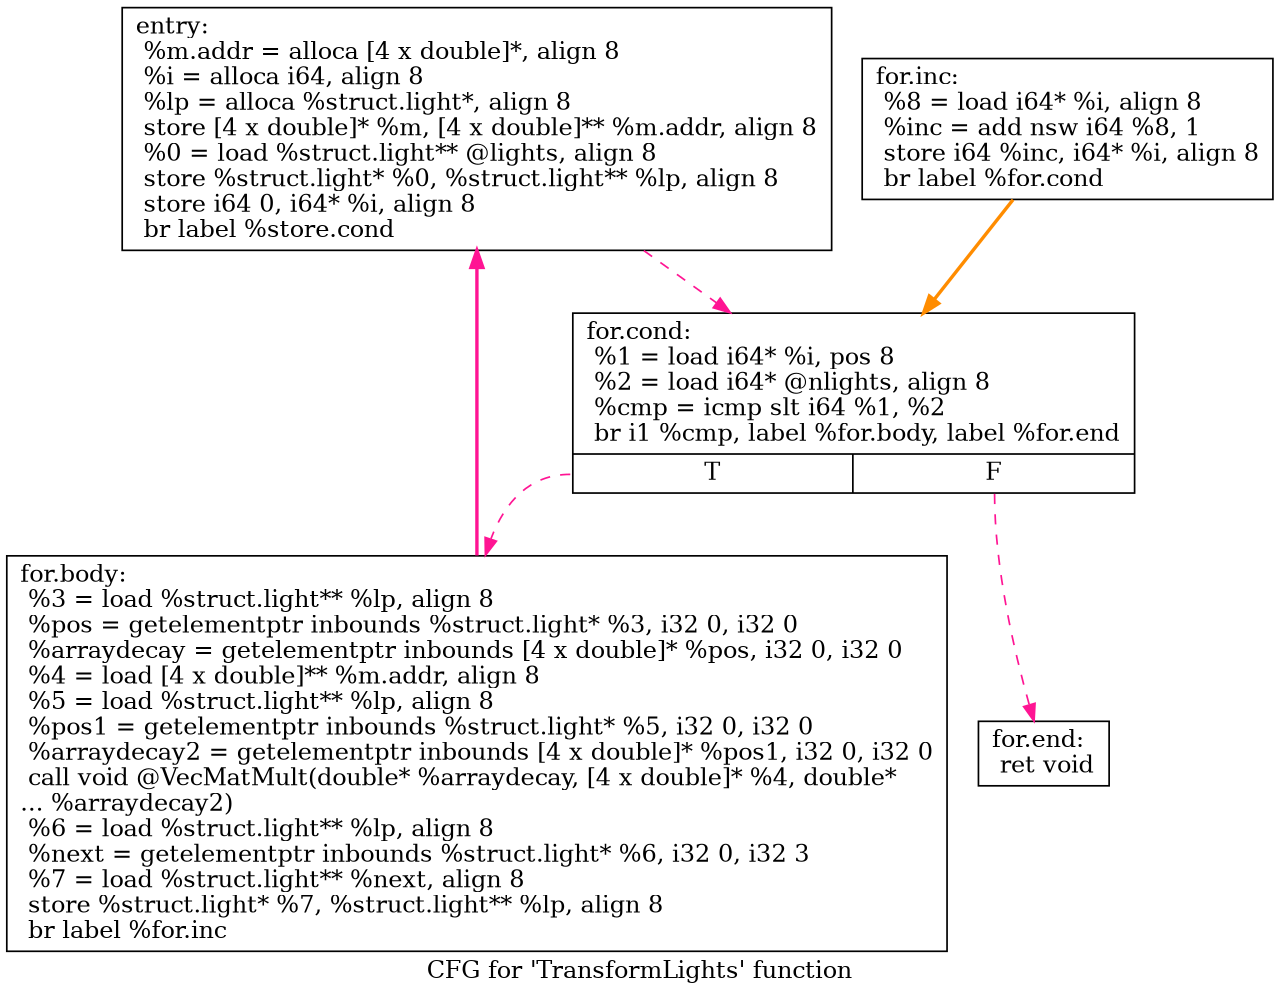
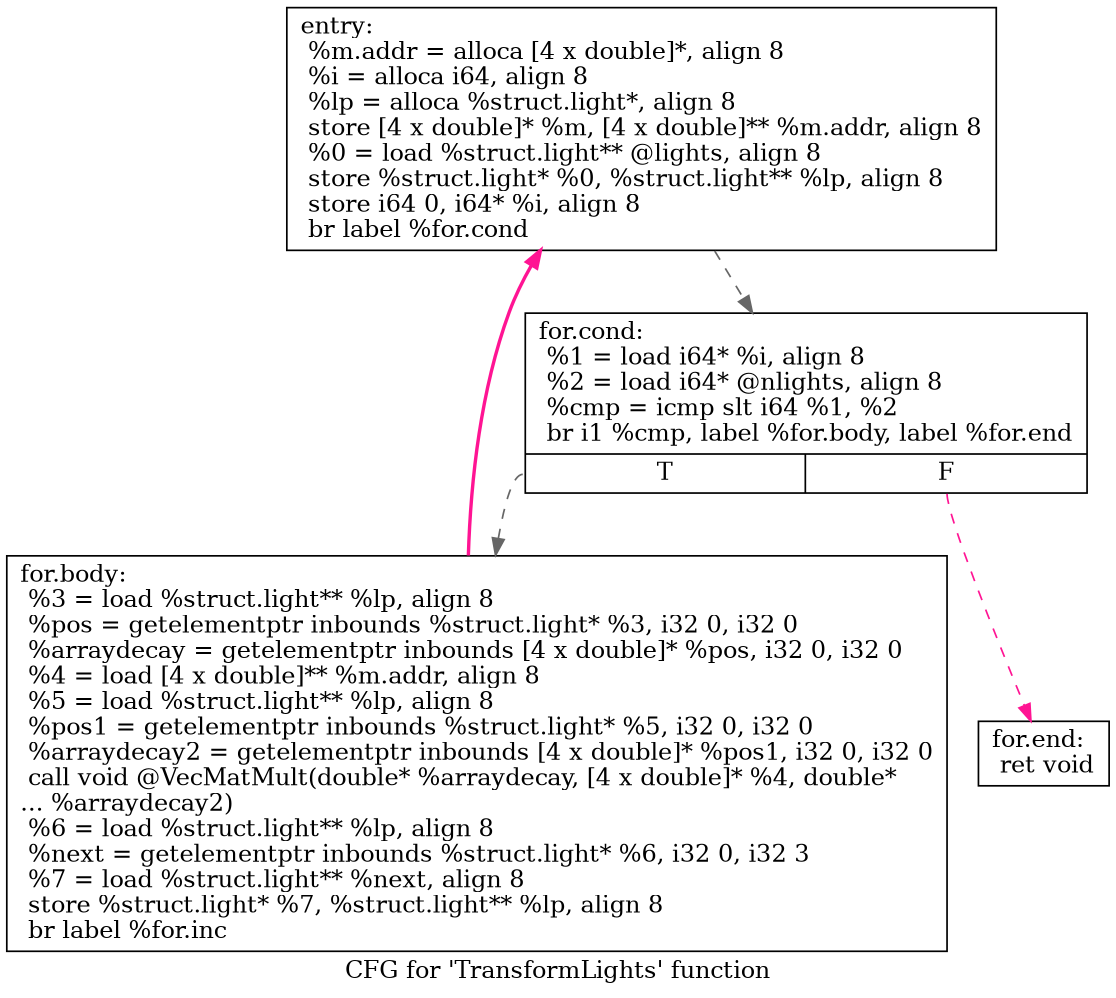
(1068, 129) -> none
(266, 230) -> (415, 230)
(680, 277) -> (729, 275)
(741, 357) -> (703, 357)
(520, 493) -> (506, 504)
